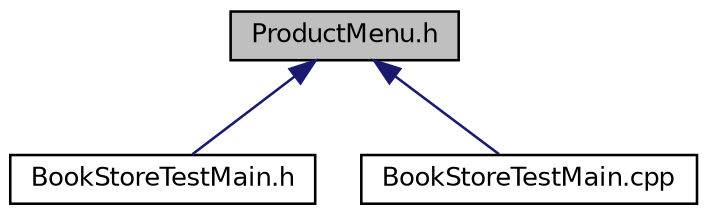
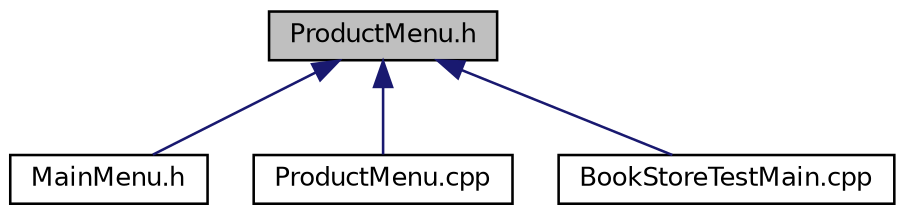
(163, 179) -> (109, 179)
none -> (383, 179)
